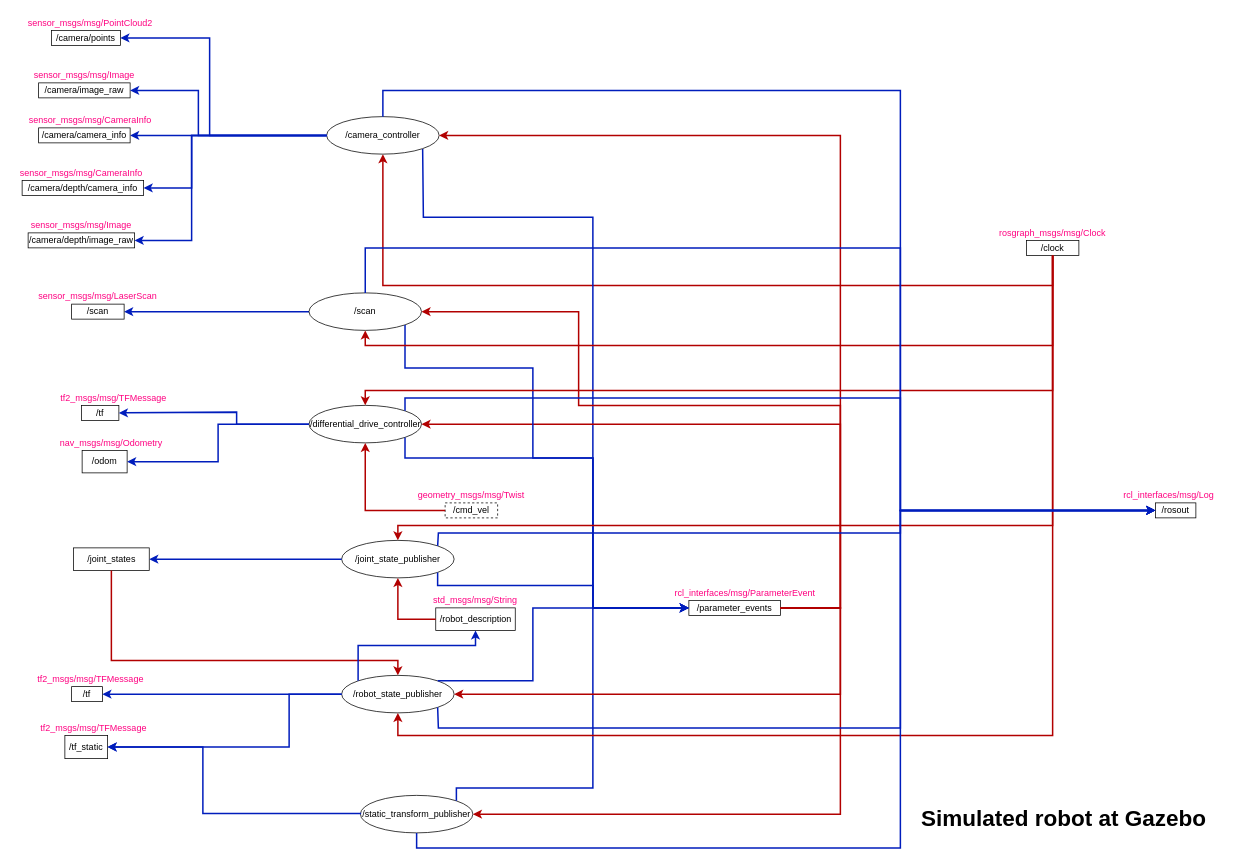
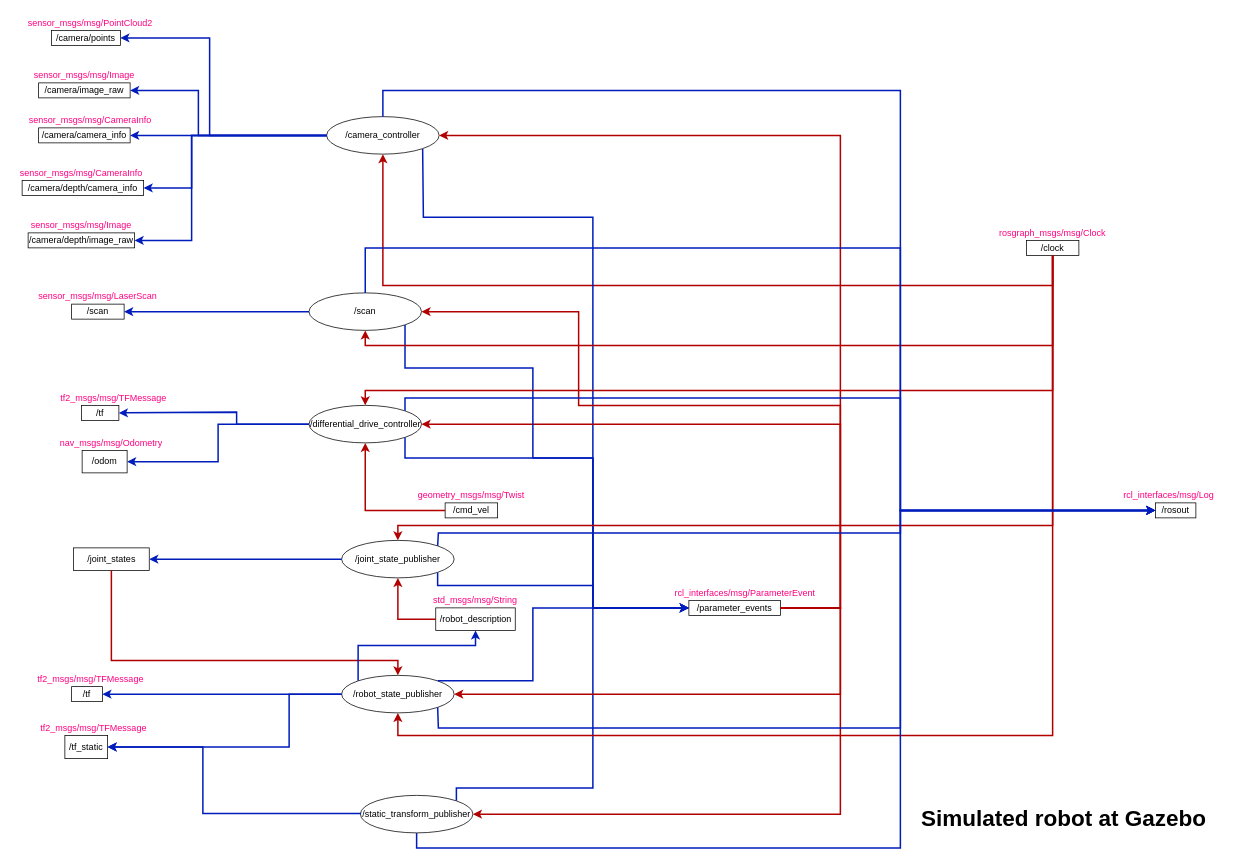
(471, 510) -> (471, 510)
